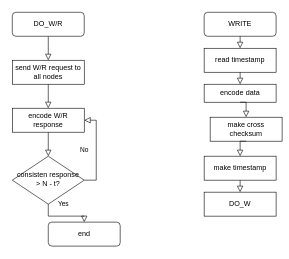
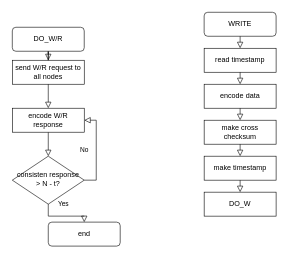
(48, 24) -> (48, 39)
(240, 93) -> (240, 96)
(246, 129) -> (240, 132)
